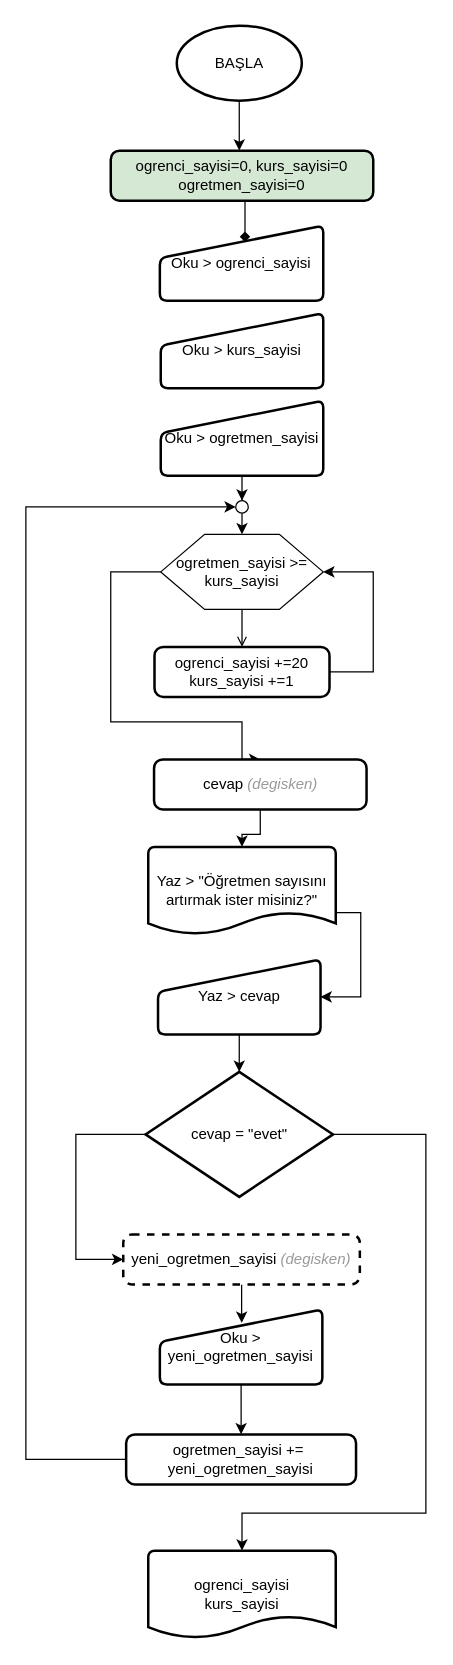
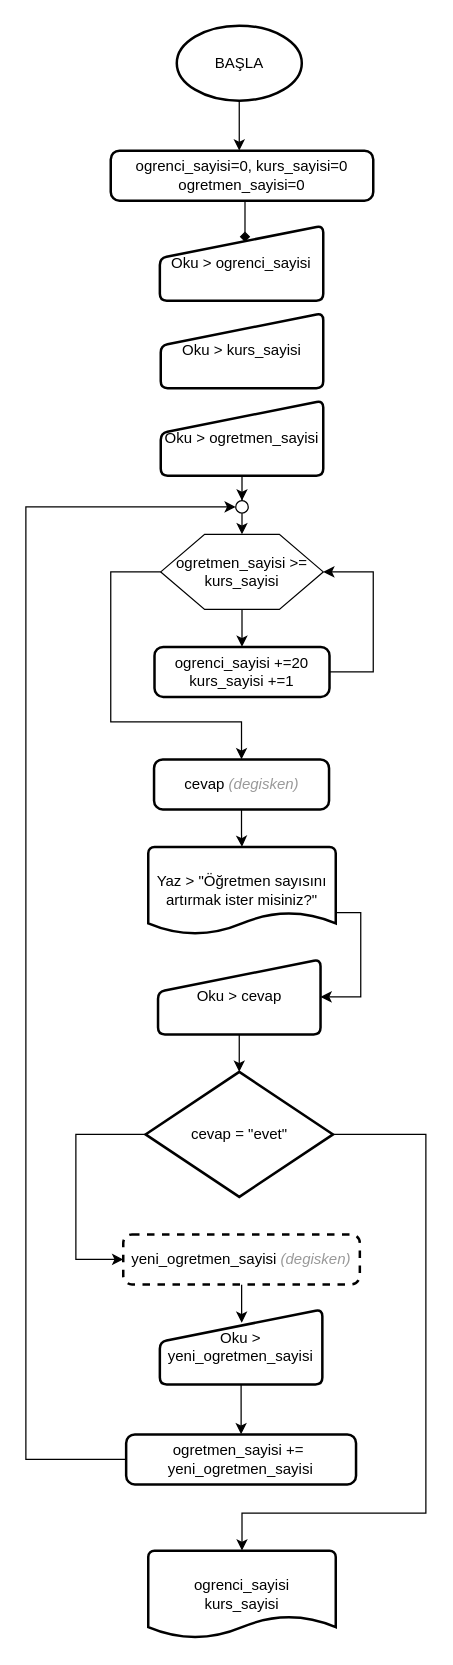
(242, 176) -> (242, 176)
(242, 638) -> (242, 637)
(260, 784) -> (241, 784)
(239, 997) -> (239, 997)
